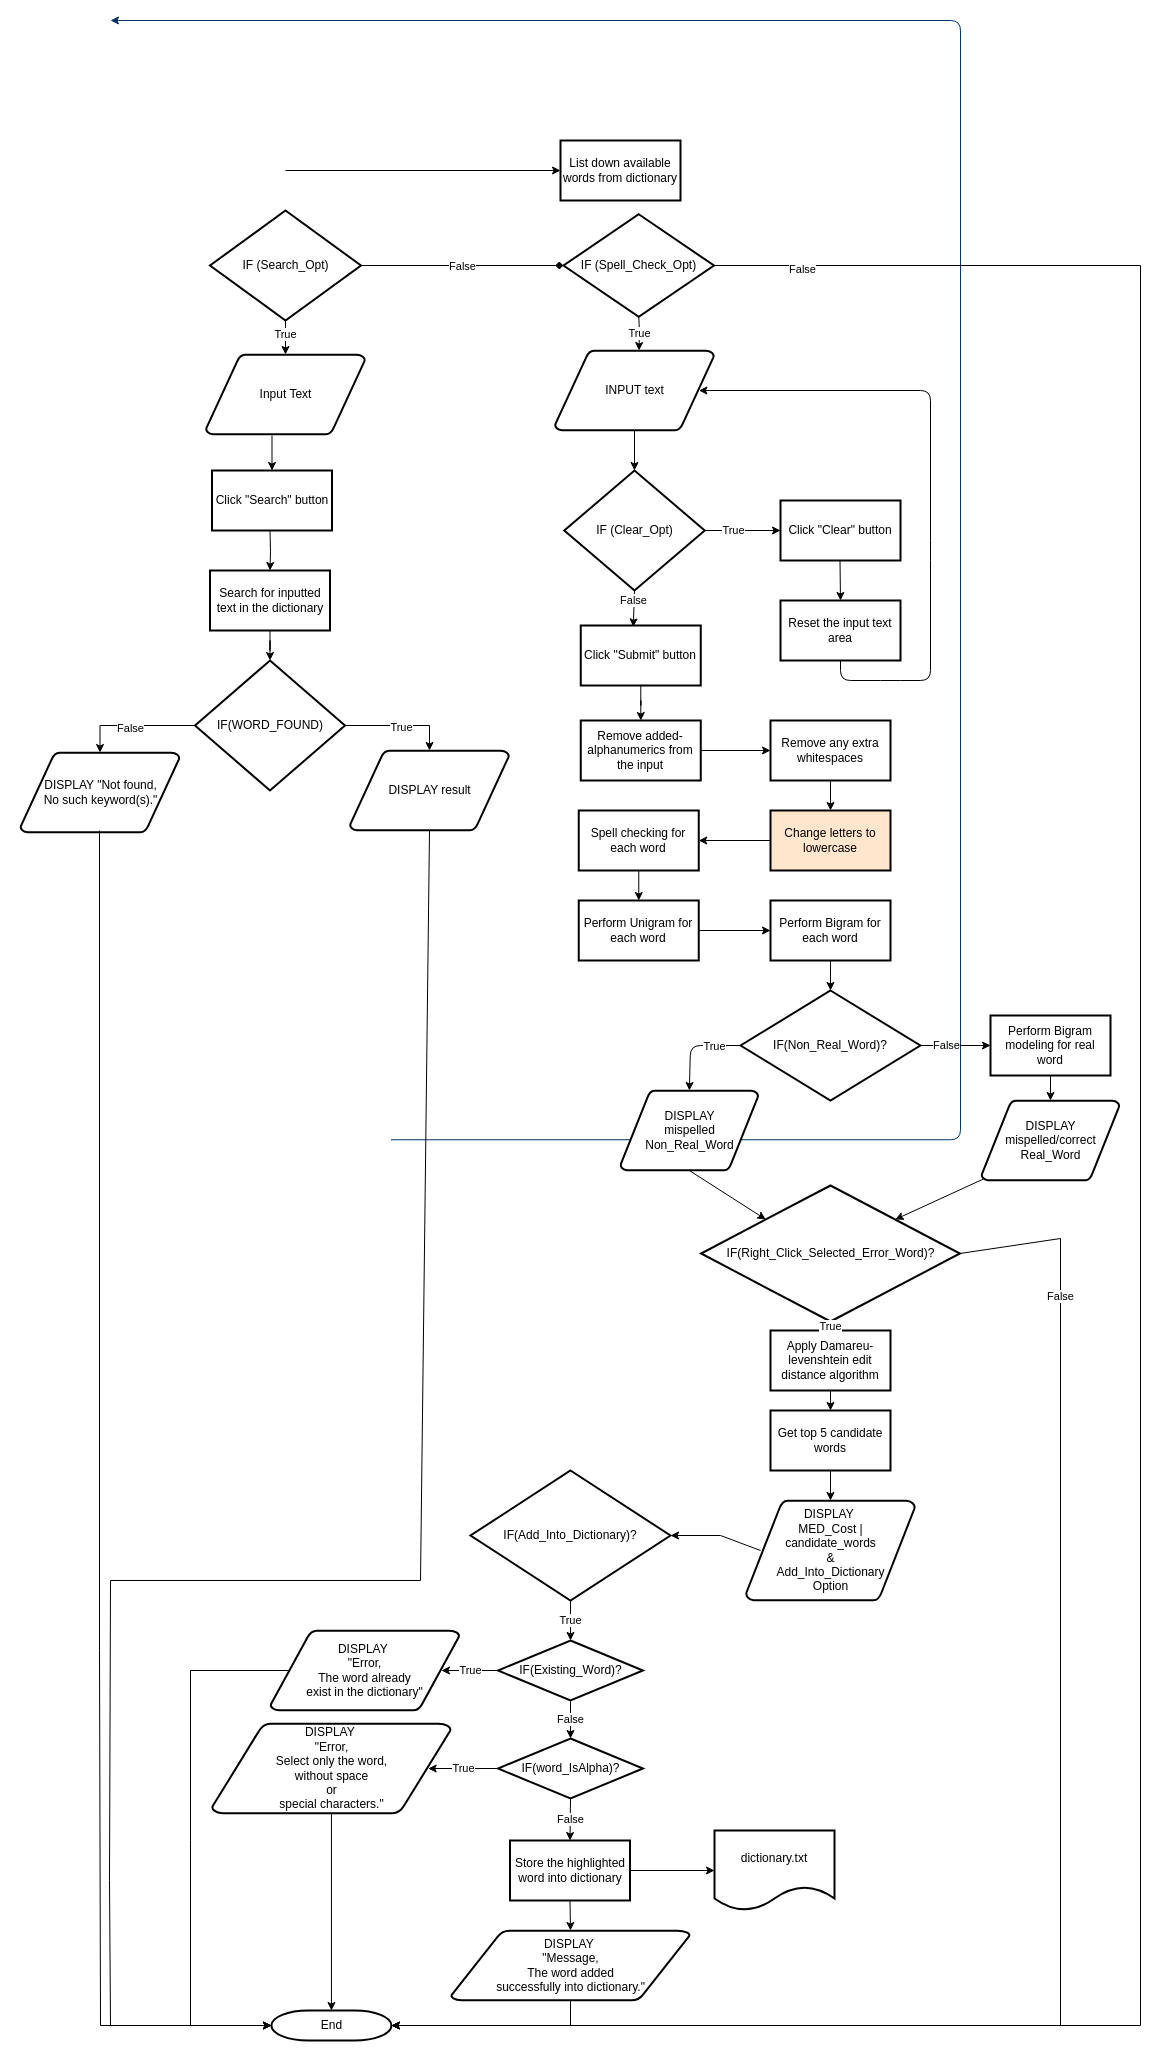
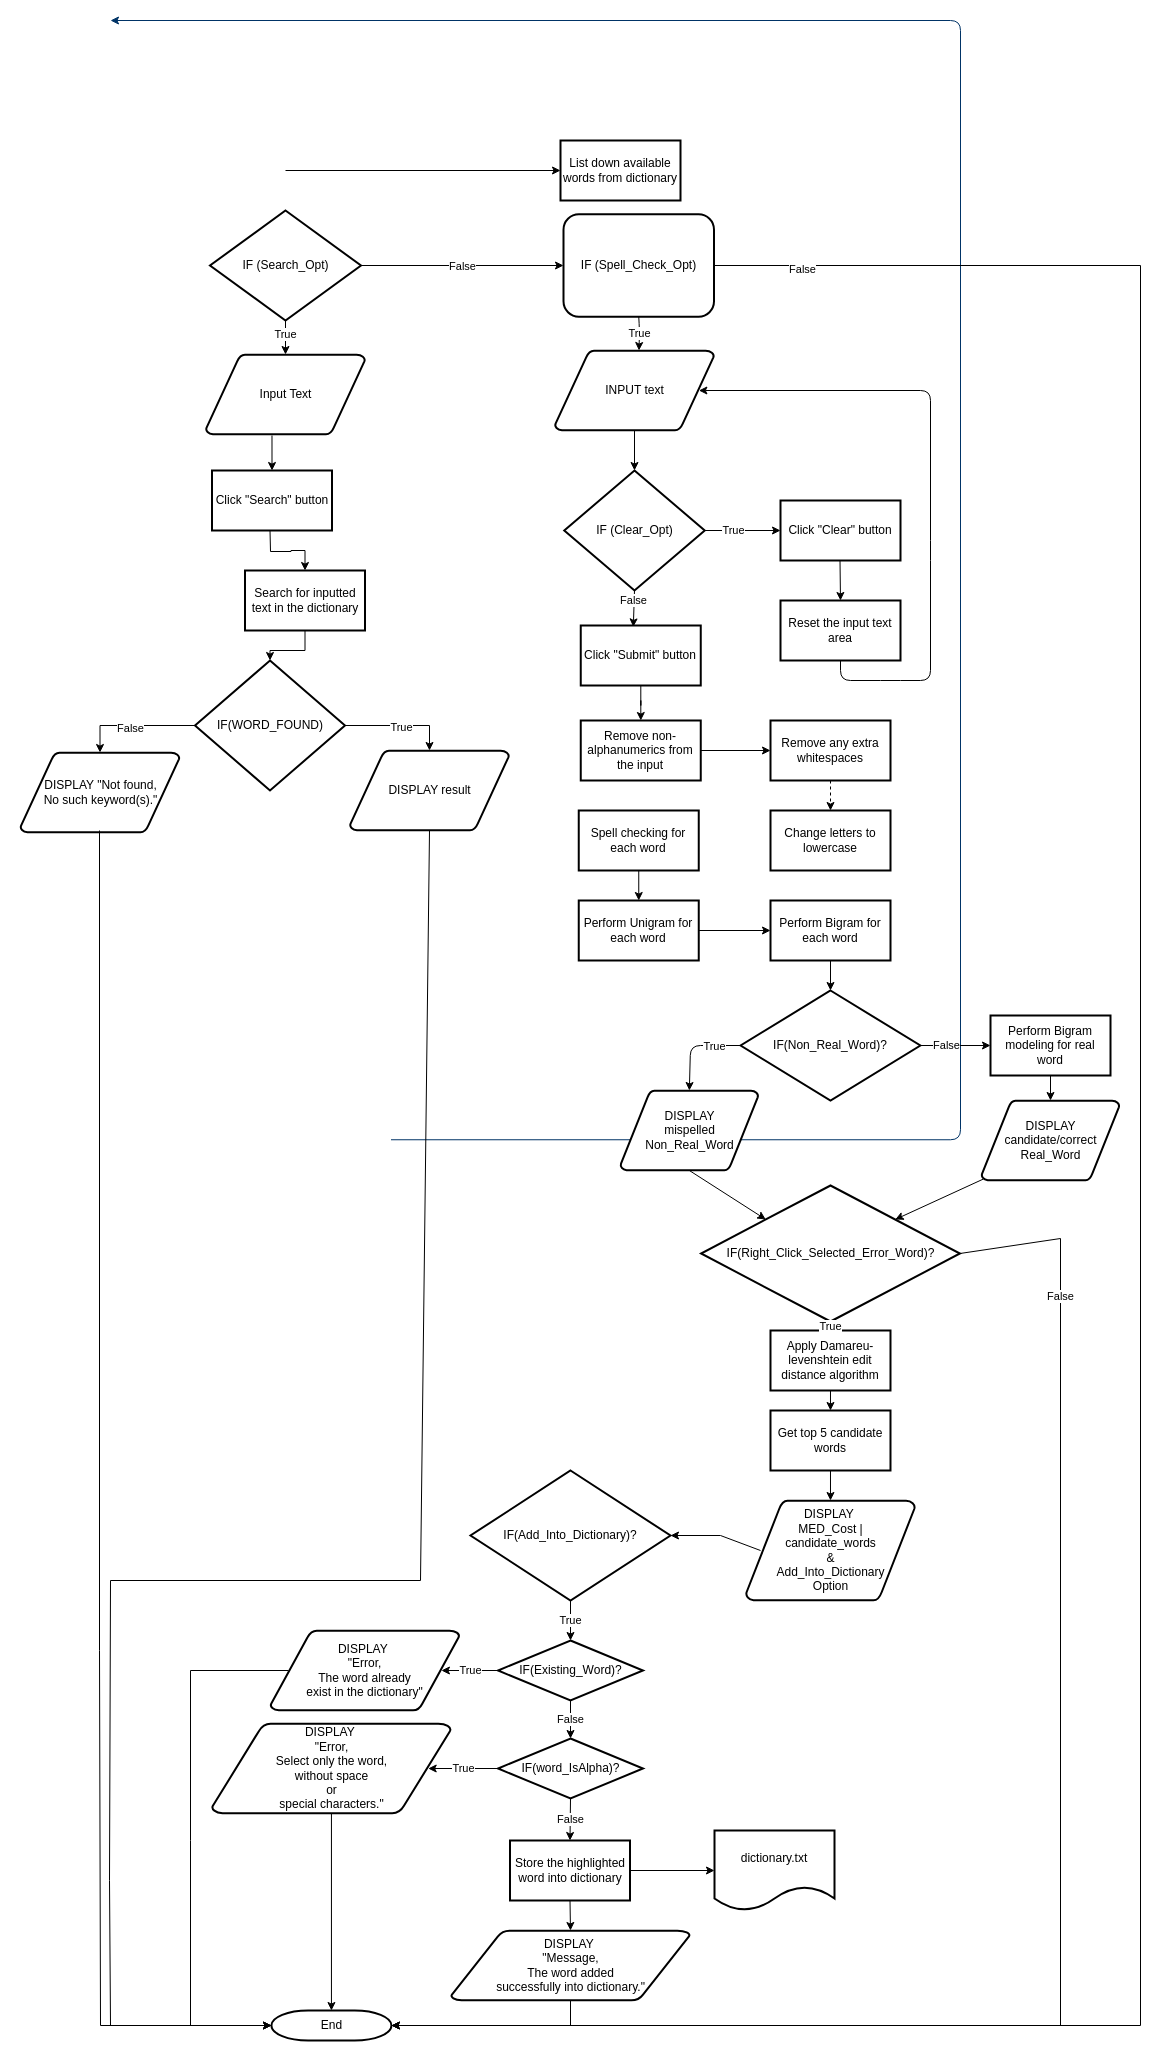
(554, 266) -> (555, 266)
(639, 266) -> (639, 266)
(270, 601) -> (305, 601)
(641, 751) -> (641, 751)
(831, 793) -> (831, 793)
(738, 841) -> none
(831, 841) -> (831, 841)
(1051, 1141) -> (1051, 1141)
